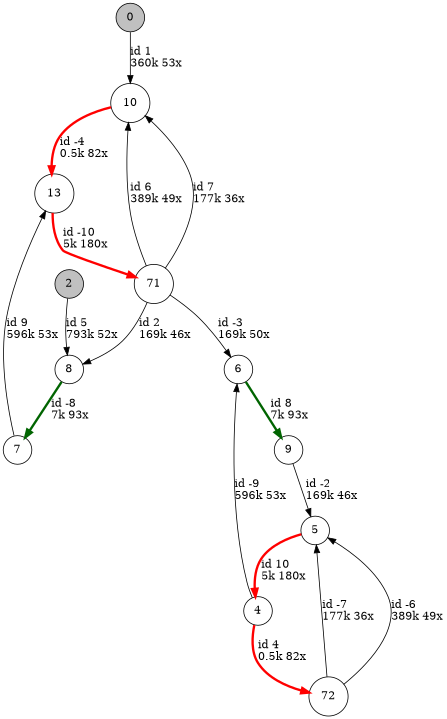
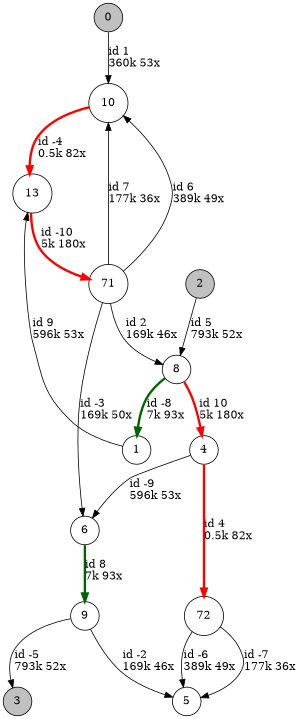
(18, 450) -> (137, 450)
(267, 552) -> (194, 404)
none -> (18, 701)
